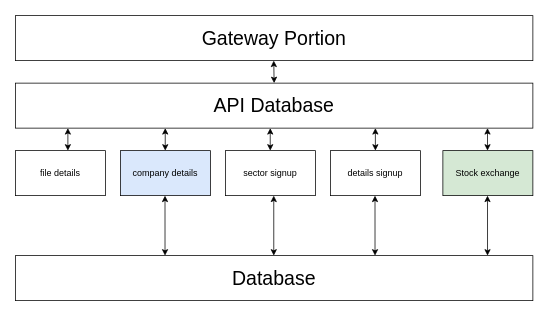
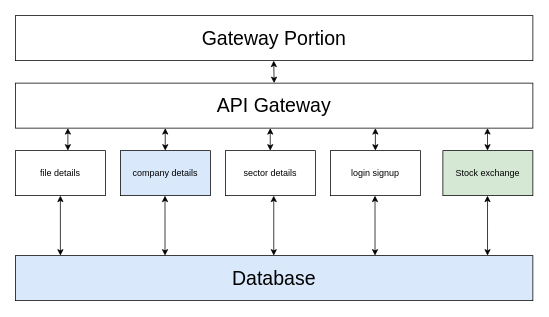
(274, 105) -> (274, 105)
(270, 173) -> (270, 173)
(375, 173) -> (375, 173)
none -> (60, 225)
(274, 278) -> (274, 278)
